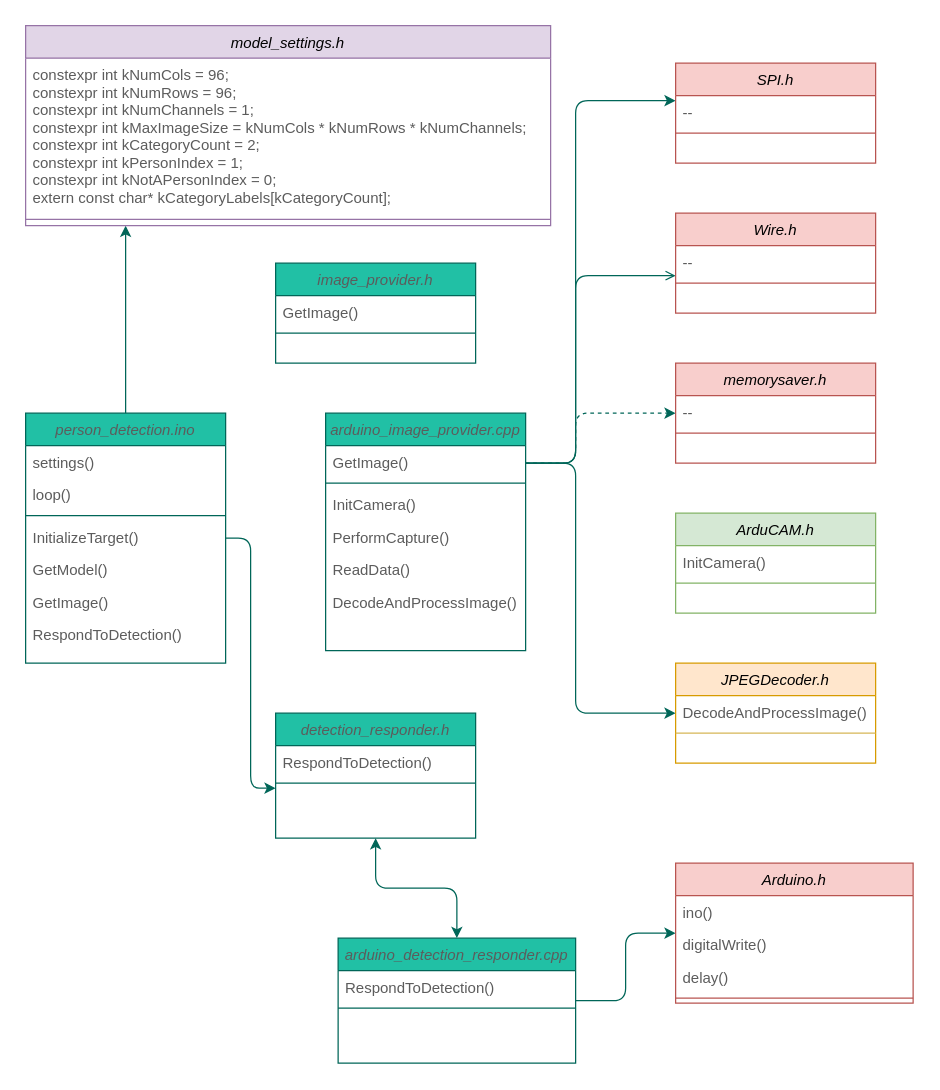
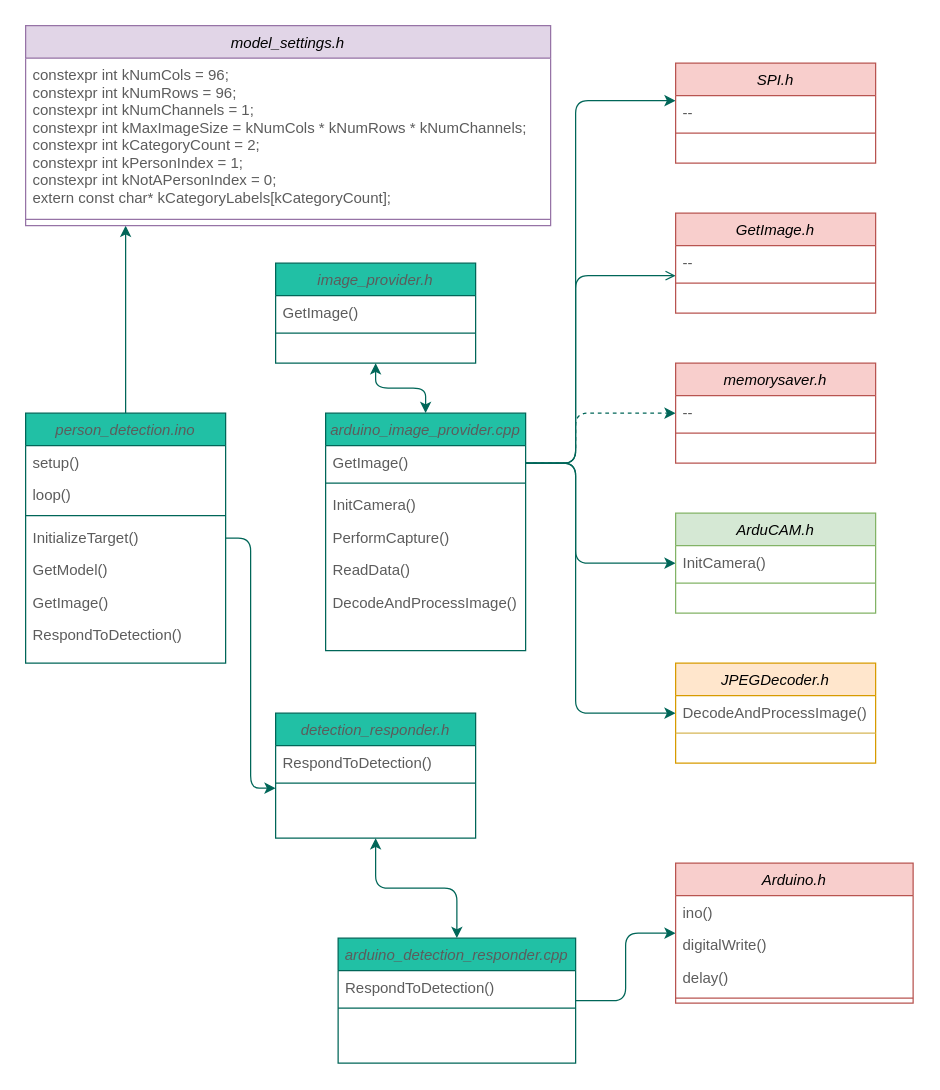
(775, 230) -> (775, 230)
none -> (400, 388)
(73, 463) -> (62, 463)
none -> (623, 563)
